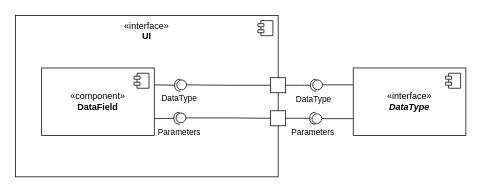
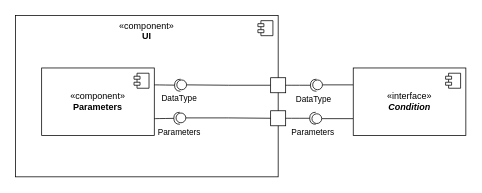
(147, 31) -> (147, 31)
(98, 102) -> (98, 102)
(409, 102) -> (409, 102)
